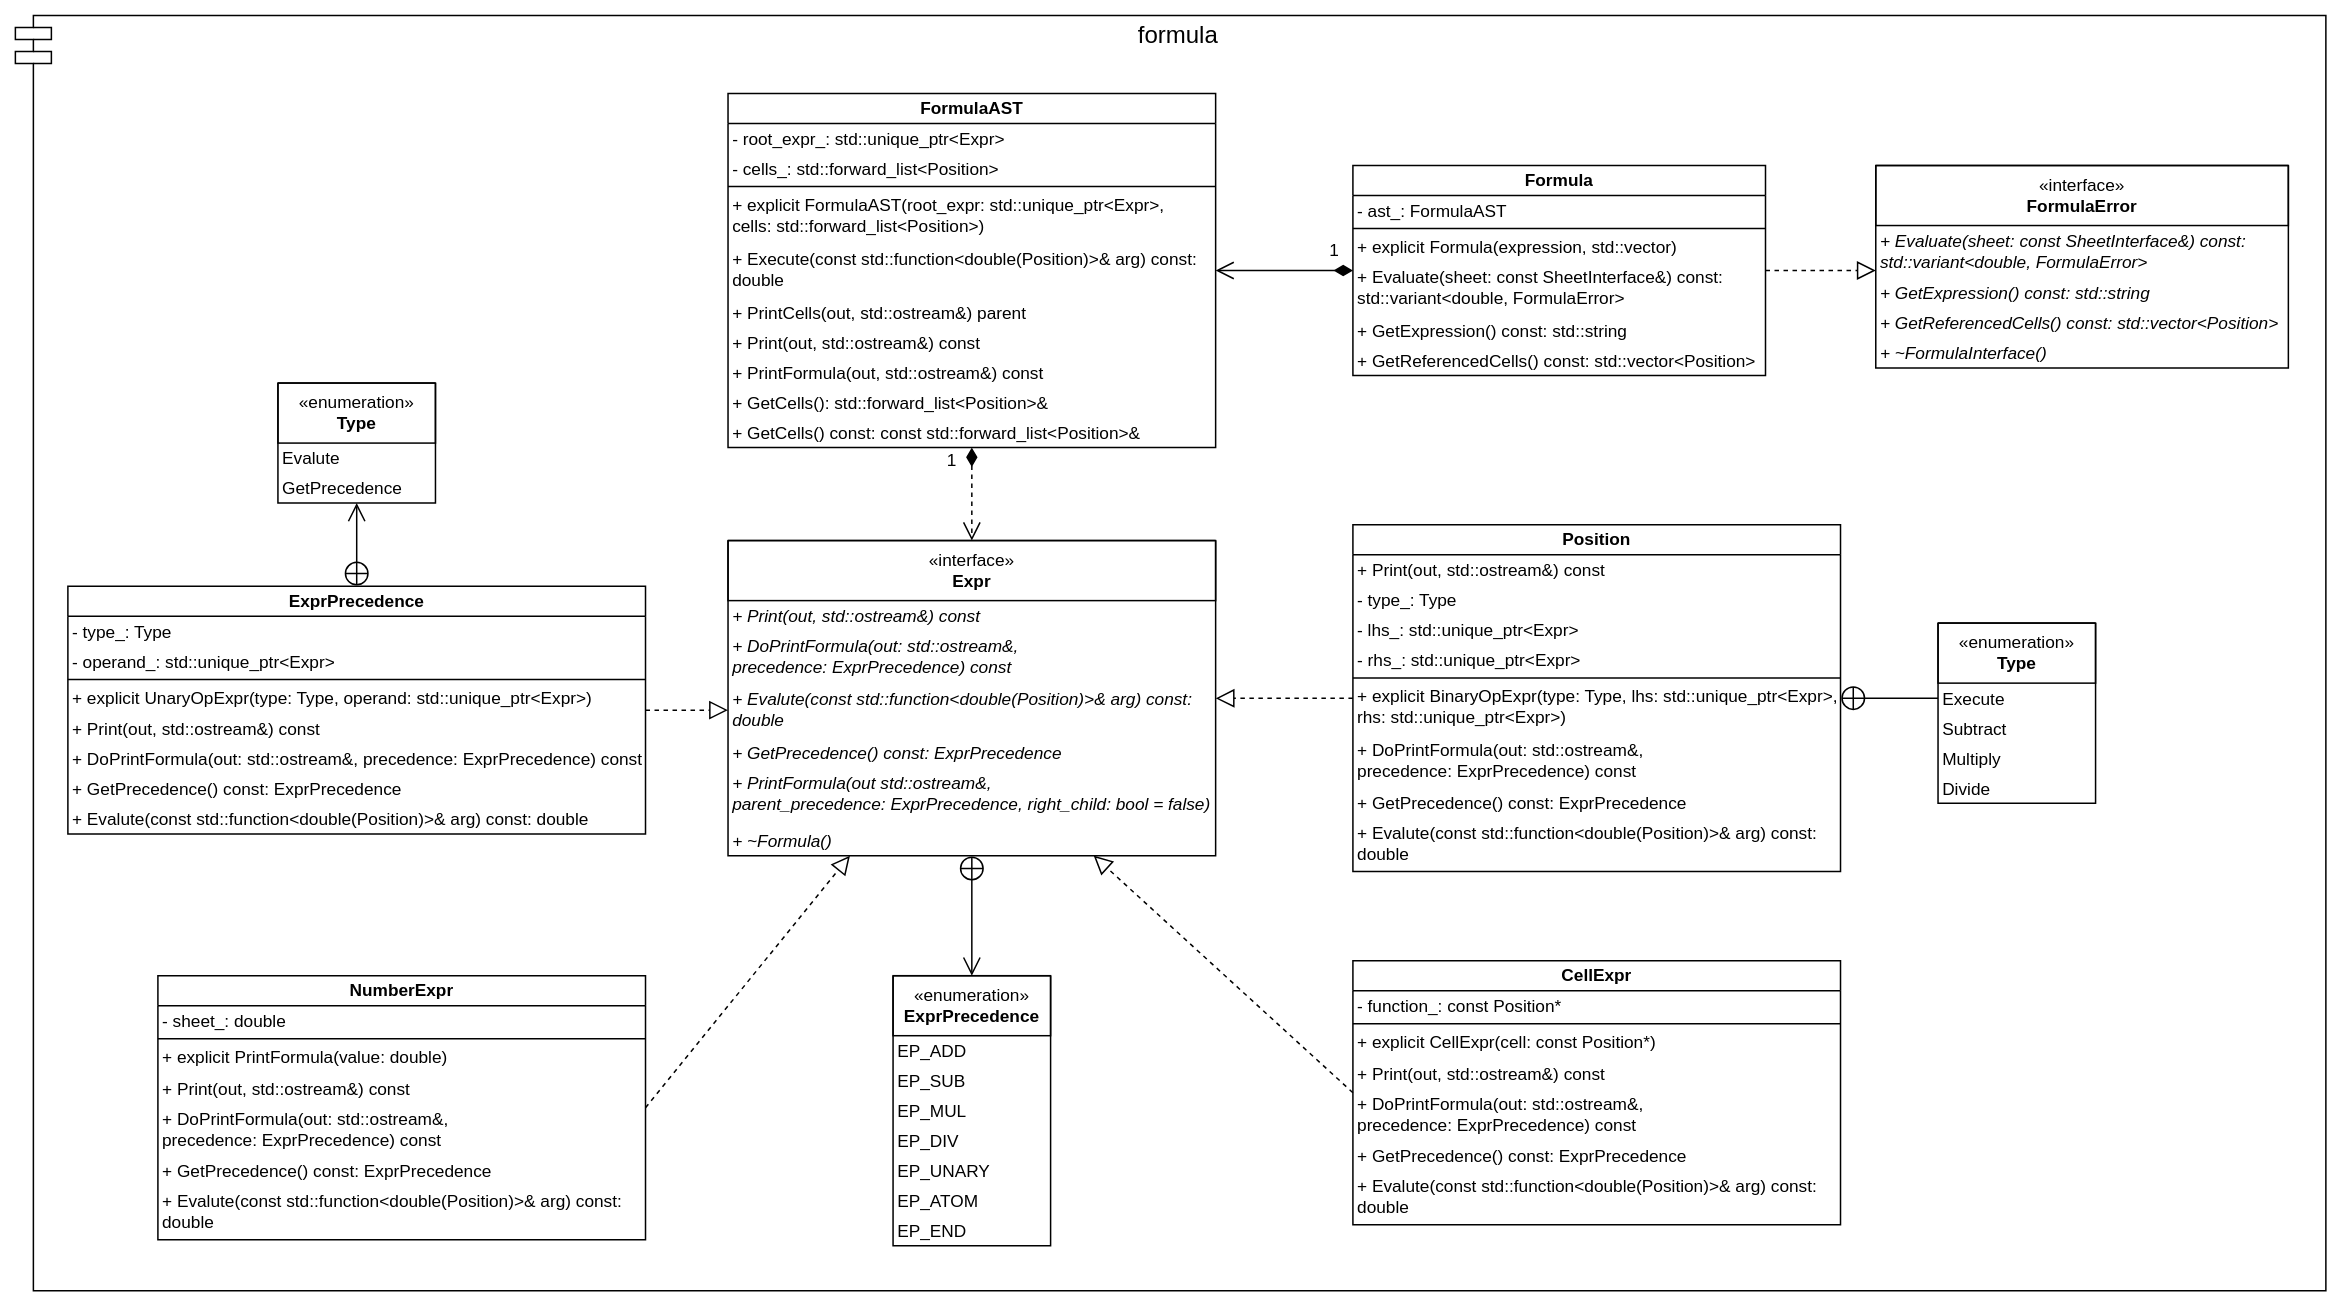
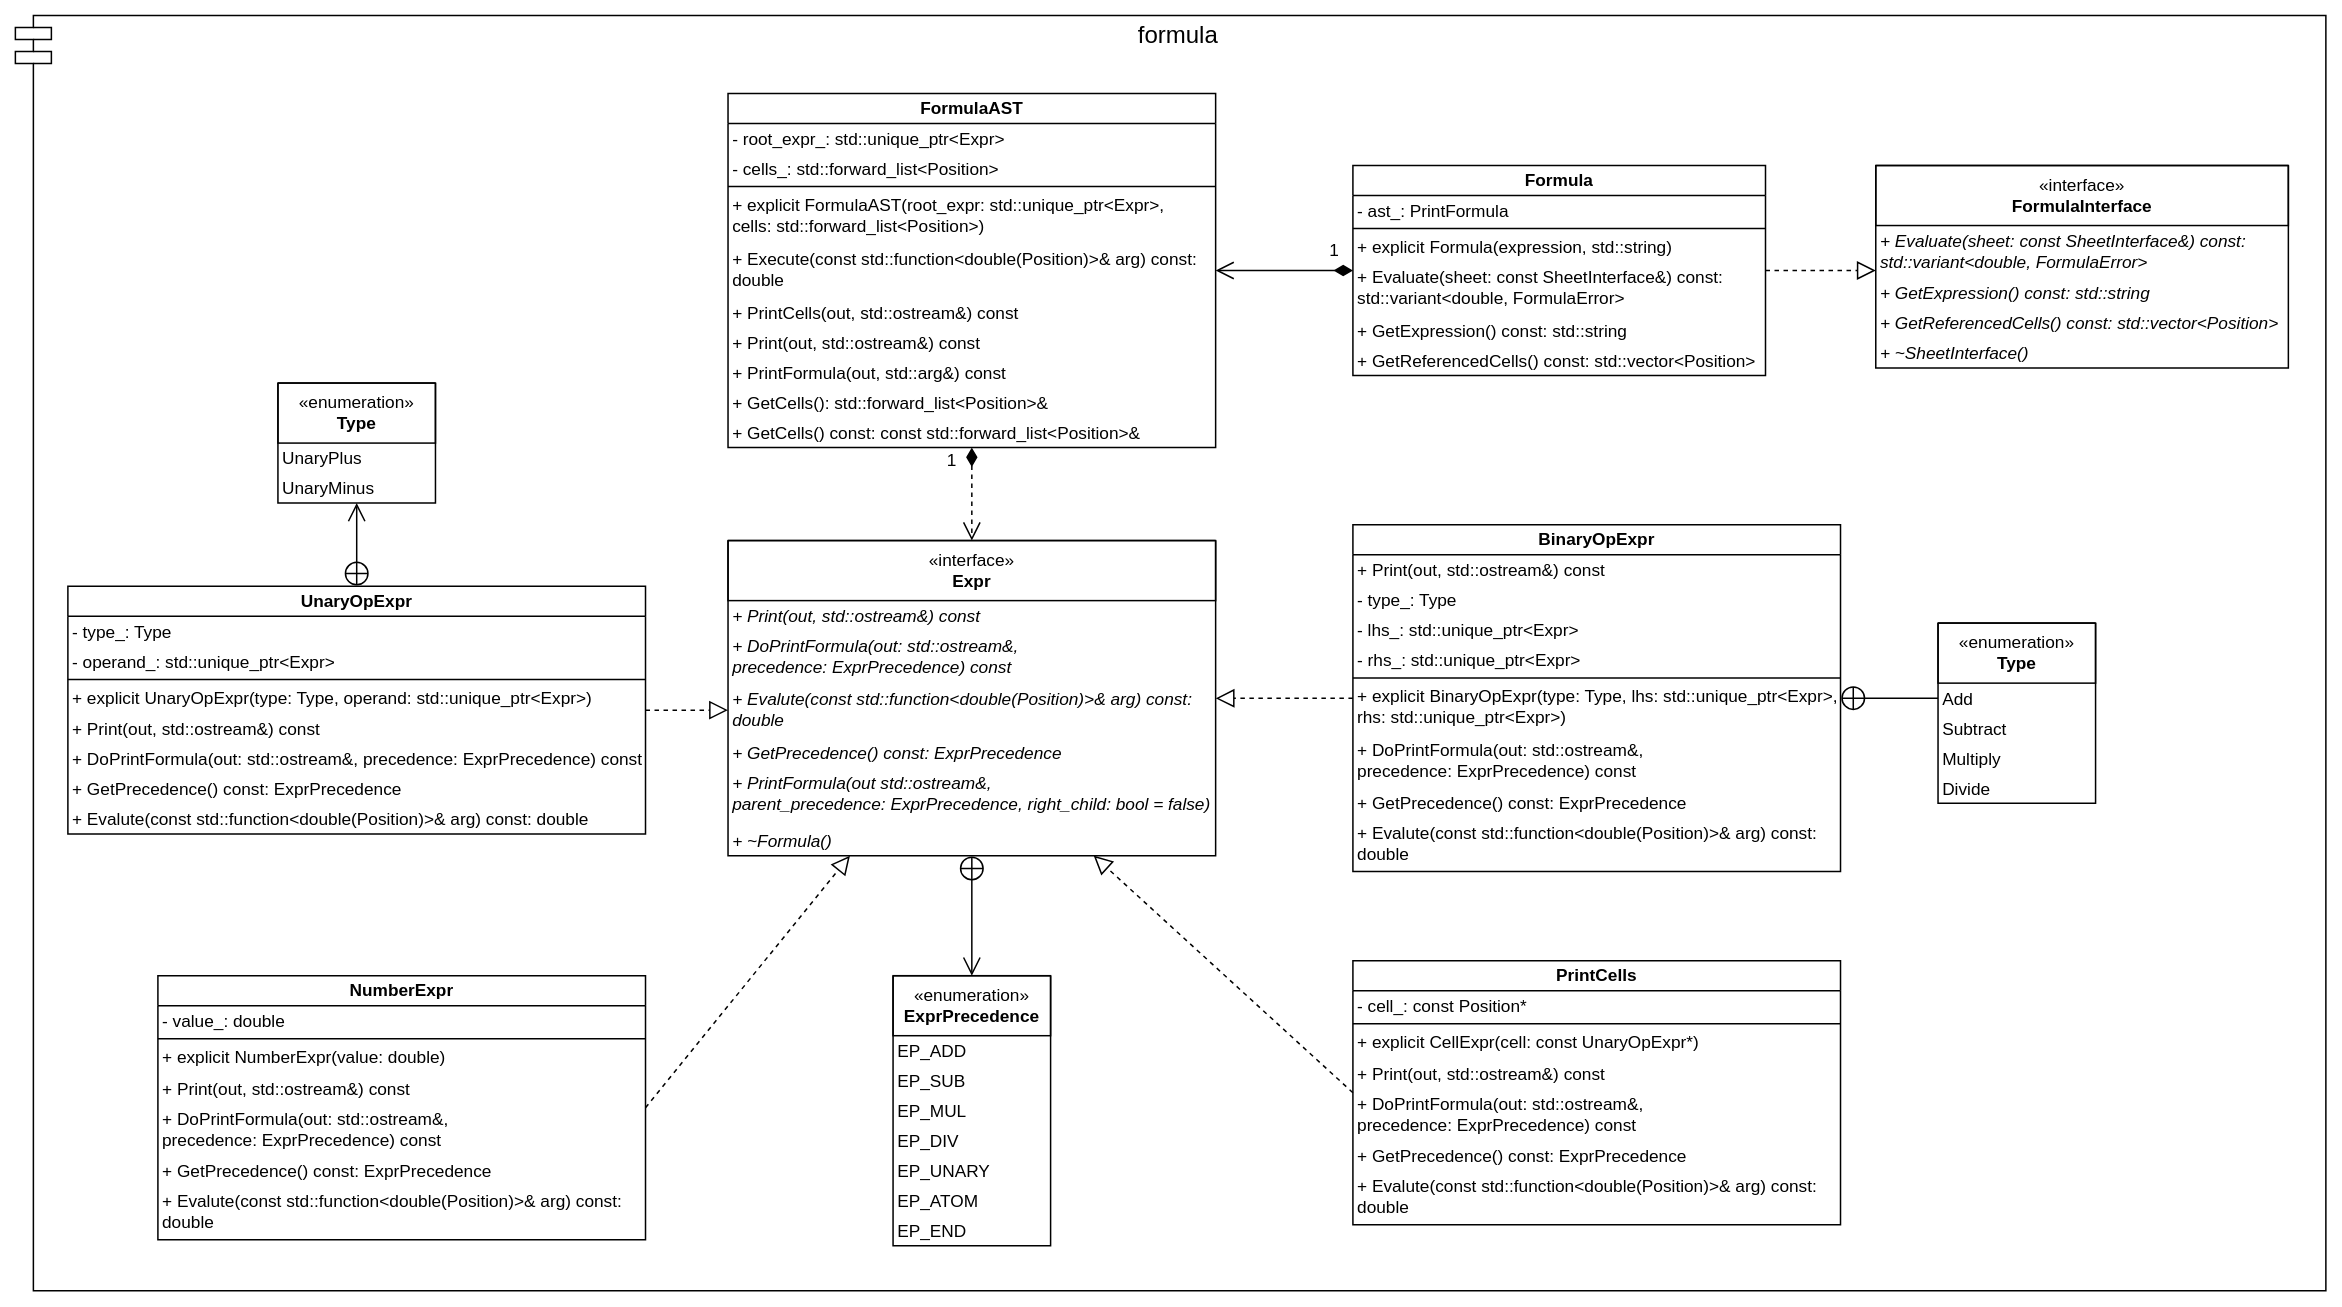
(2082, 195) -> (2082, 195)
(1435, 211) -> (1442, 211)
(1540, 247) -> (1538, 247)
(900, 313) -> (895, 313)
(1976, 354) -> (1969, 354)
(907, 373) -> (888, 373)
(314, 459) -> (323, 459)
(345, 489) -> (328, 489)
(1596, 540) -> (1596, 540)
(357, 602) -> (357, 602)
(1976, 699) -> (1956, 699)
(1596, 976) -> (1596, 976)
(1476, 1006) -> (1455, 1006)
(230, 1021) -> (228, 1021)
(1528, 1042) -> (1547, 1042)
(321, 1057) -> (316, 1057)
